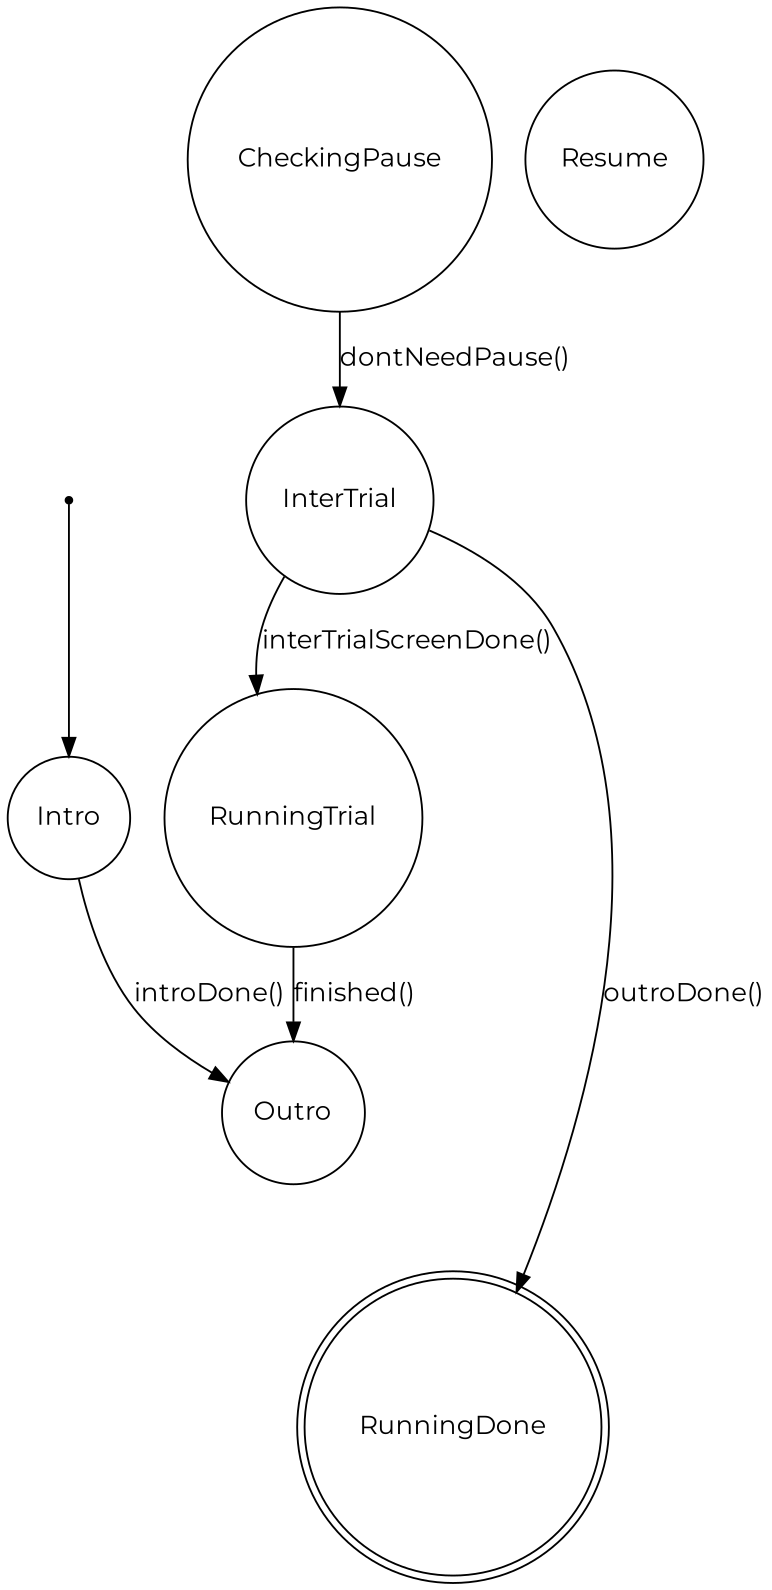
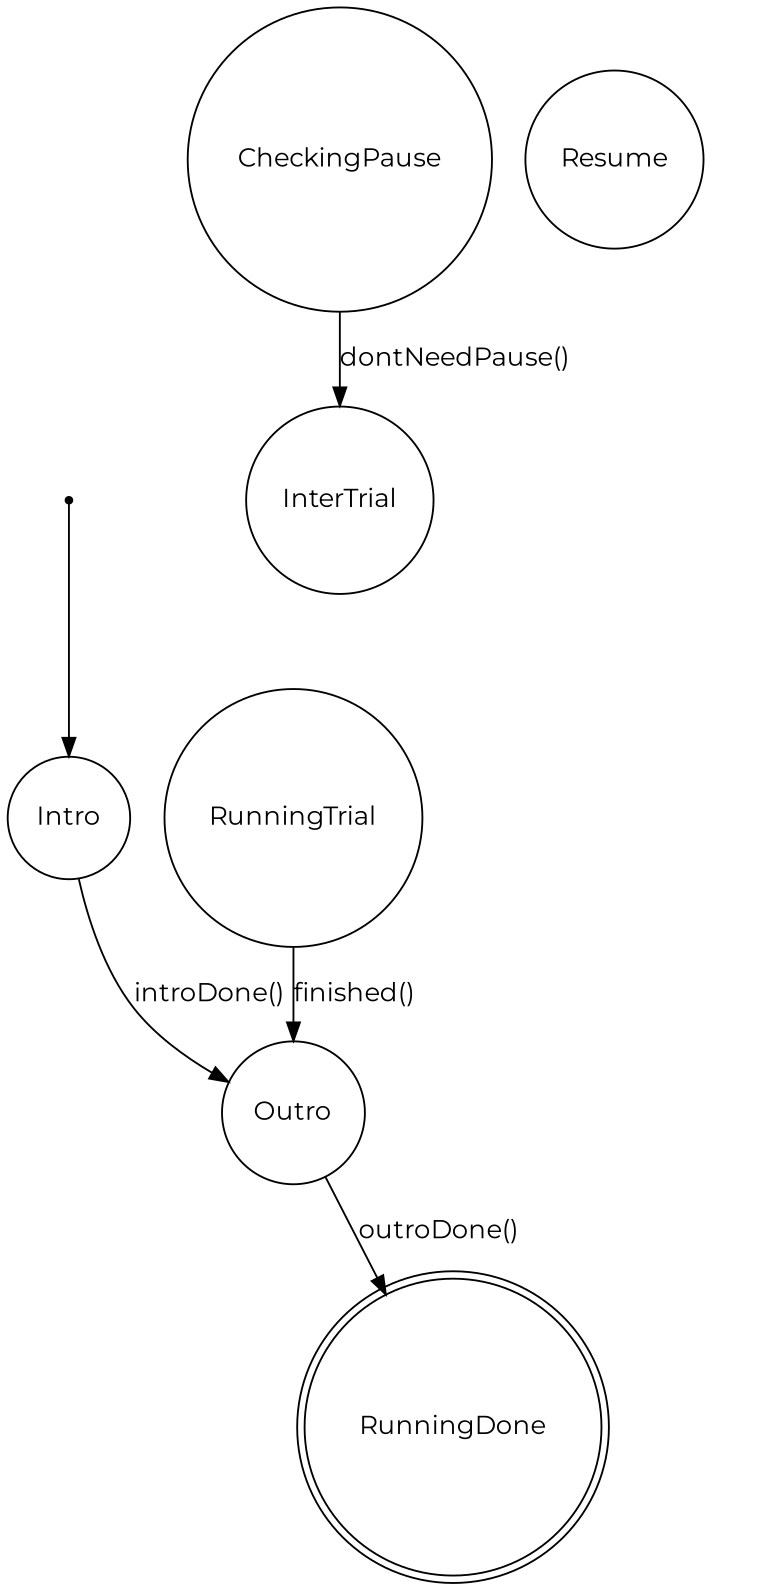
(263, 624) -> none
(612, 872) -> (351, 1227)
